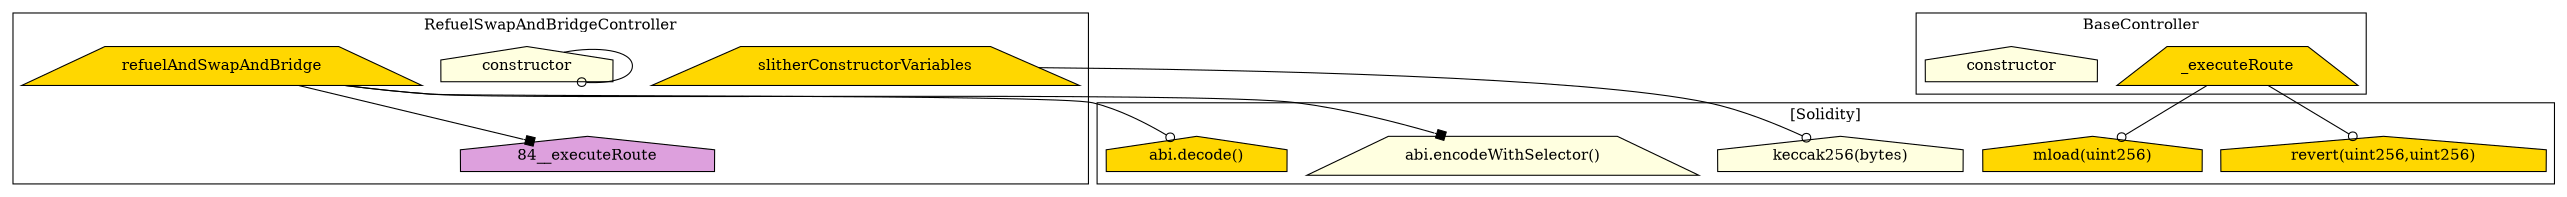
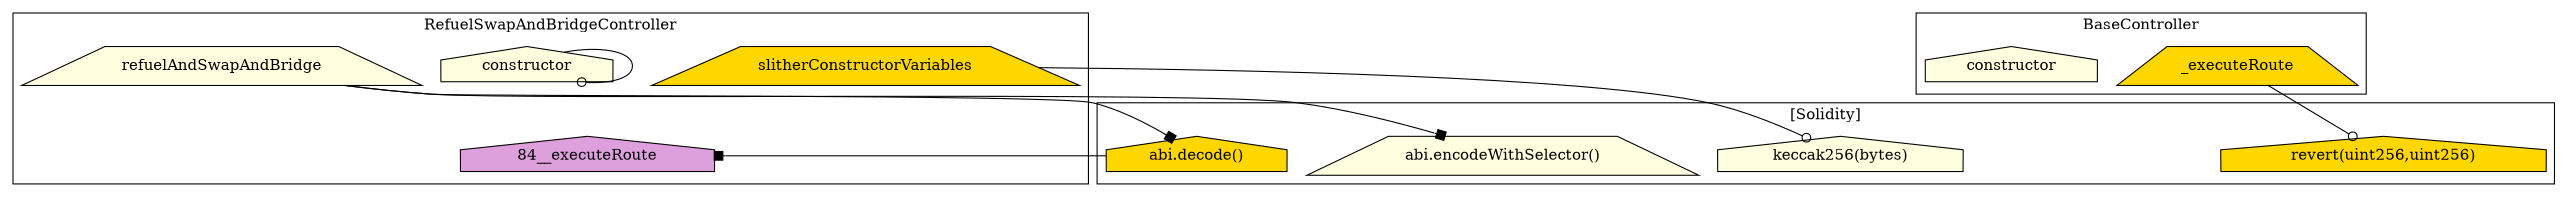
(222, 66) -> (222, 66)
(759, 96) -> (759, 96)
(411, 112) -> (916, 156)
(2092, 156) -> none
